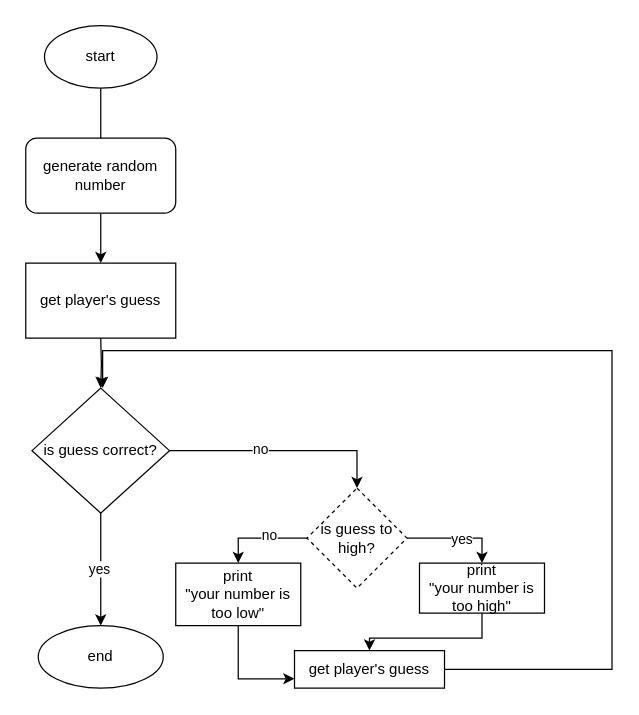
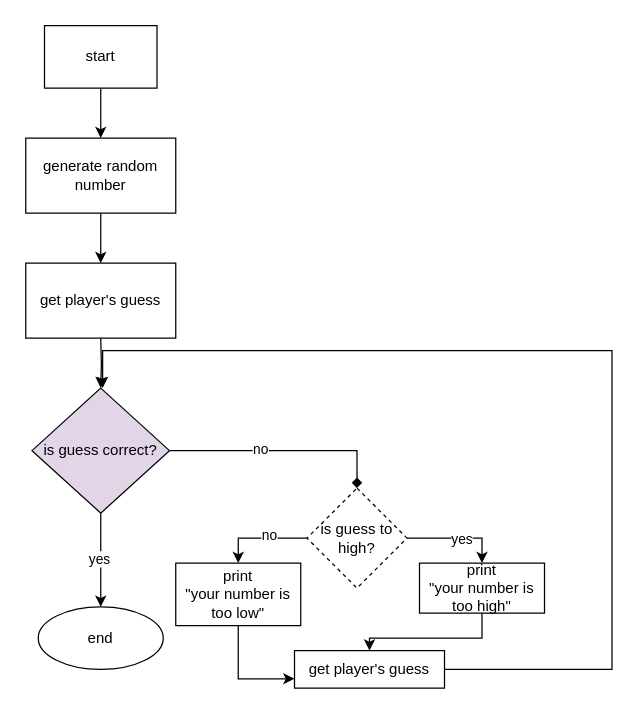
(101, 57) -> (101, 57)
(101, 131) -> (101, 128)
(101, 176) -> (101, 176)
(101, 451) -> (101, 451)
(357, 478) -> (357, 477)
(101, 657) -> (101, 638)
